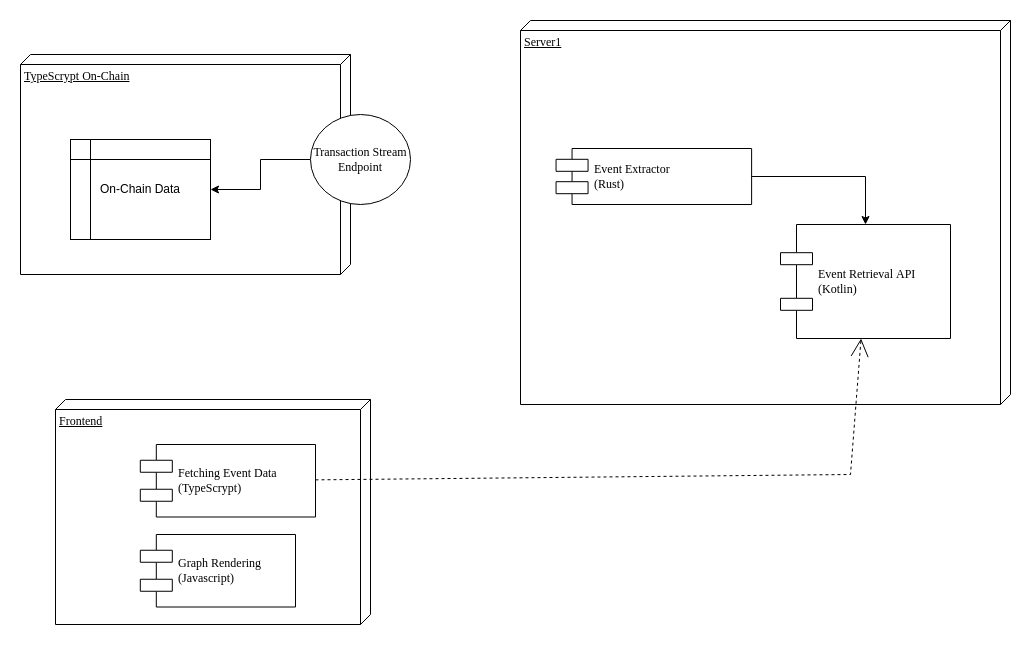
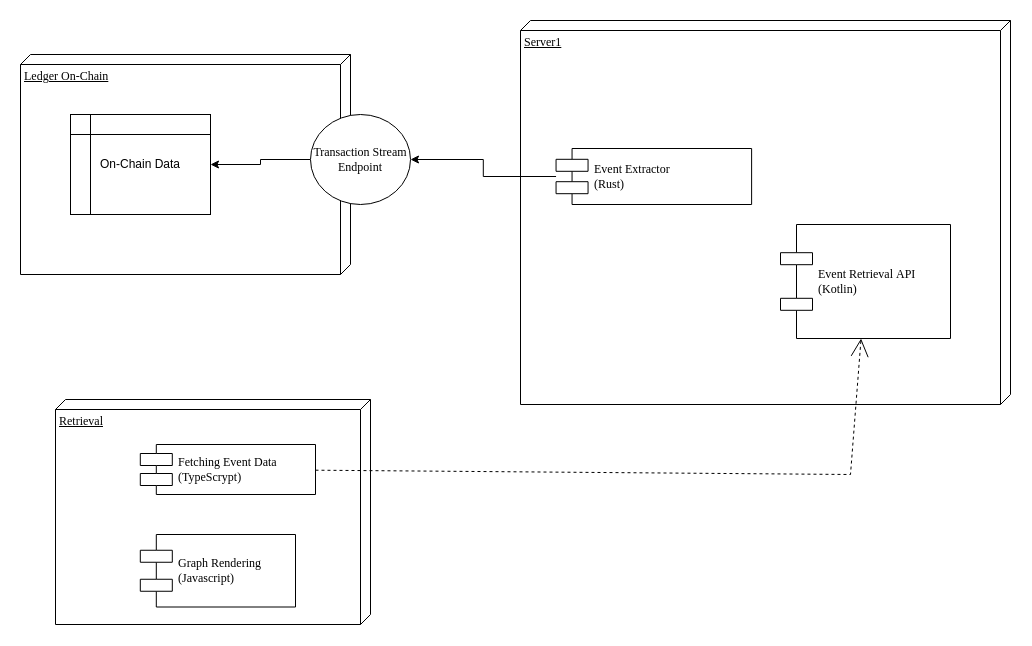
(85, 77) -> (72, 77)
(829, 177) -> (483, 172)
(141, 190) -> (141, 165)
(86, 422) -> (87, 422)
(228, 481) -> (228, 470)
